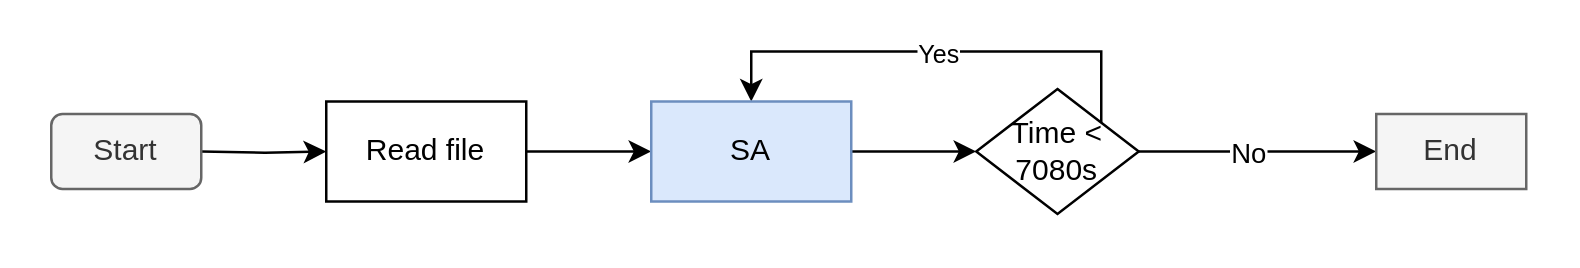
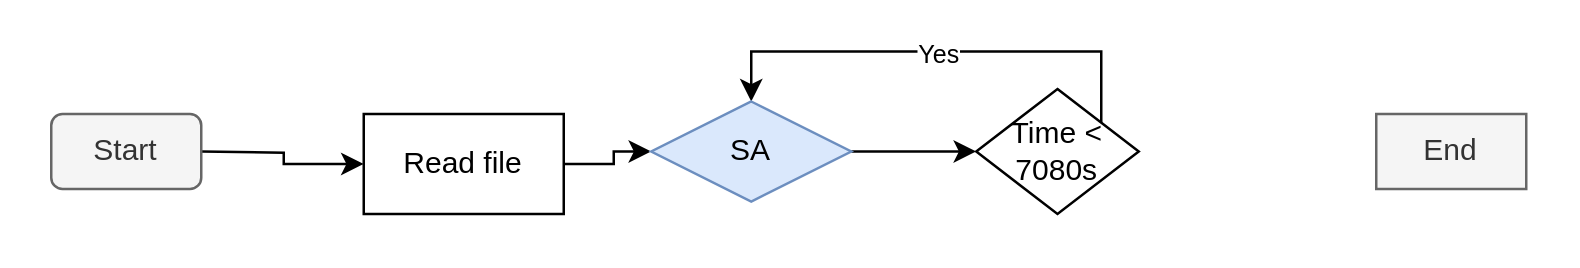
(426, 151) -> (464, 164)
(751, 151) -> (751, 151)
(1249, 151) -> none
